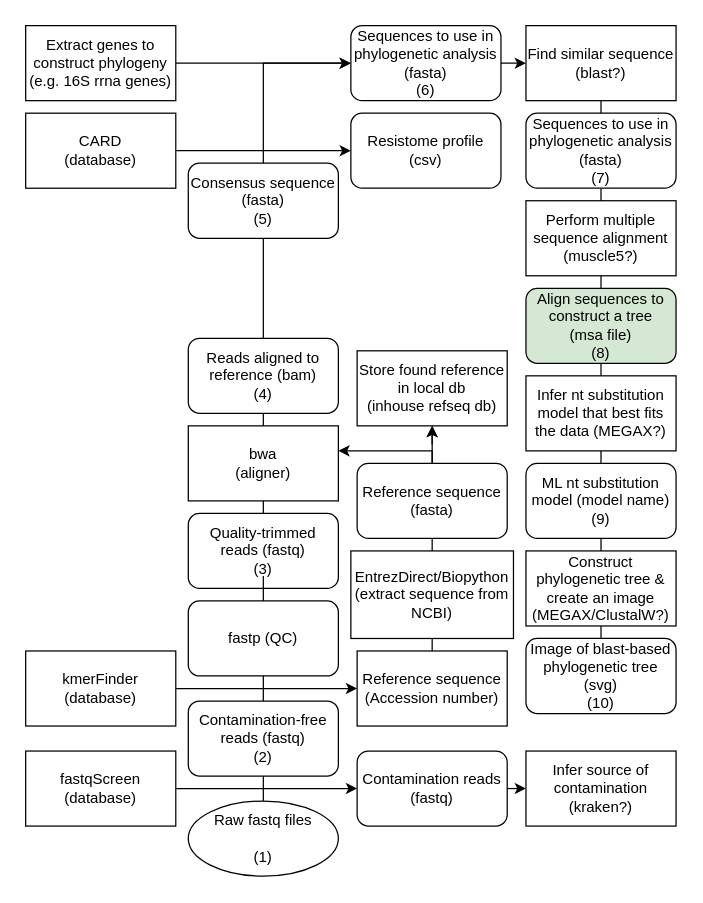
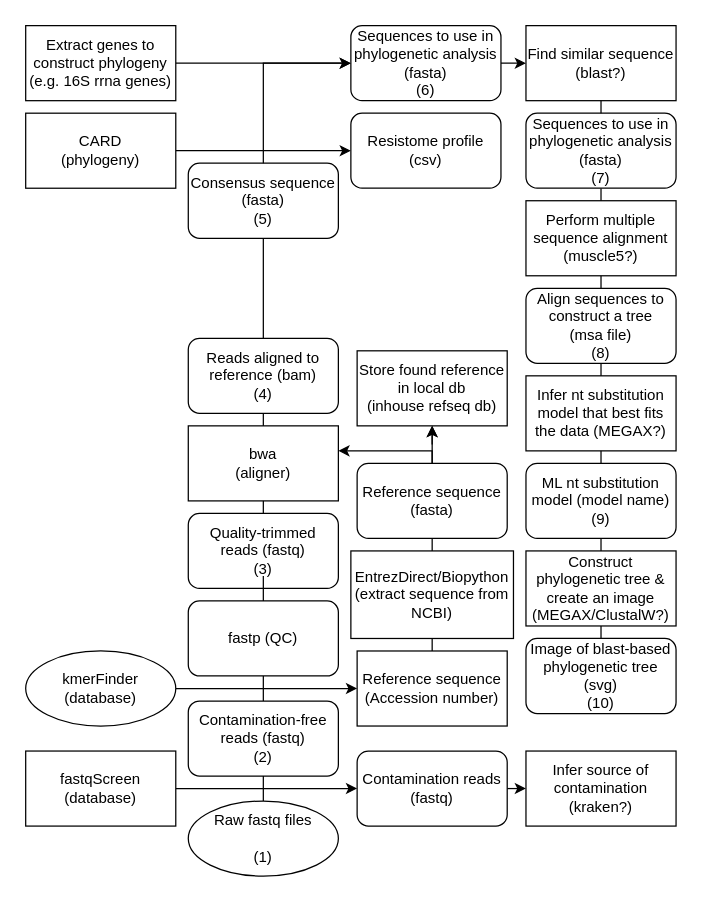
(101, 151) -> (101, 151)
(601, 326) -> (601, 326)
(101, 688) -> (101, 688)
